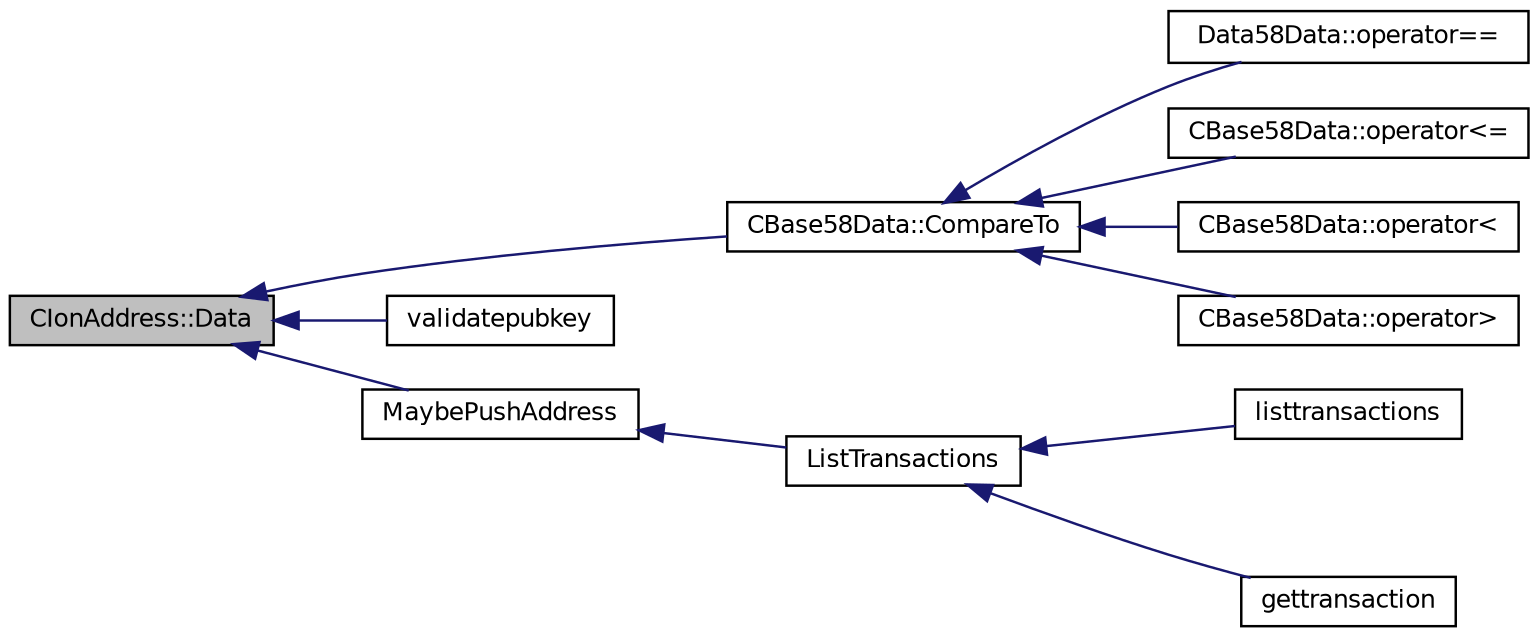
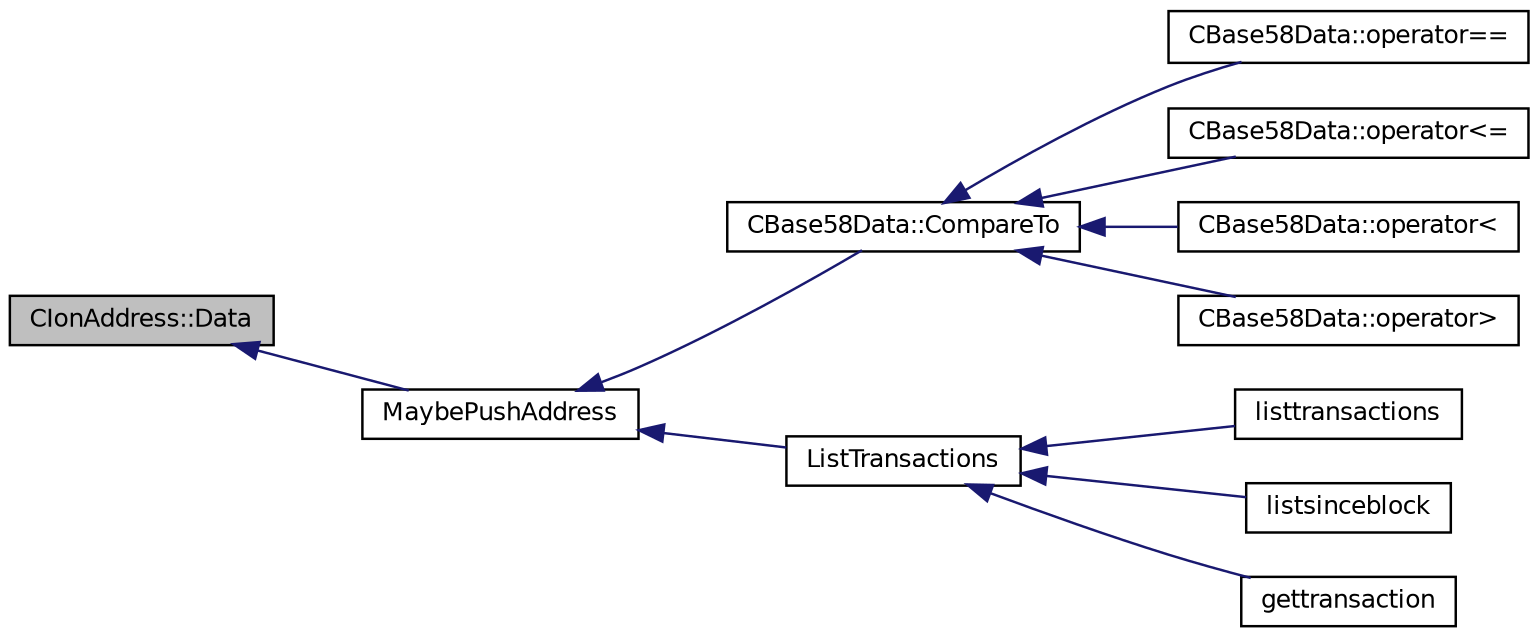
(1349, 37) -> (1349, 37)
(496, 257) -> (734, 321)
(500, 320) -> none
none -> (1349, 508)
